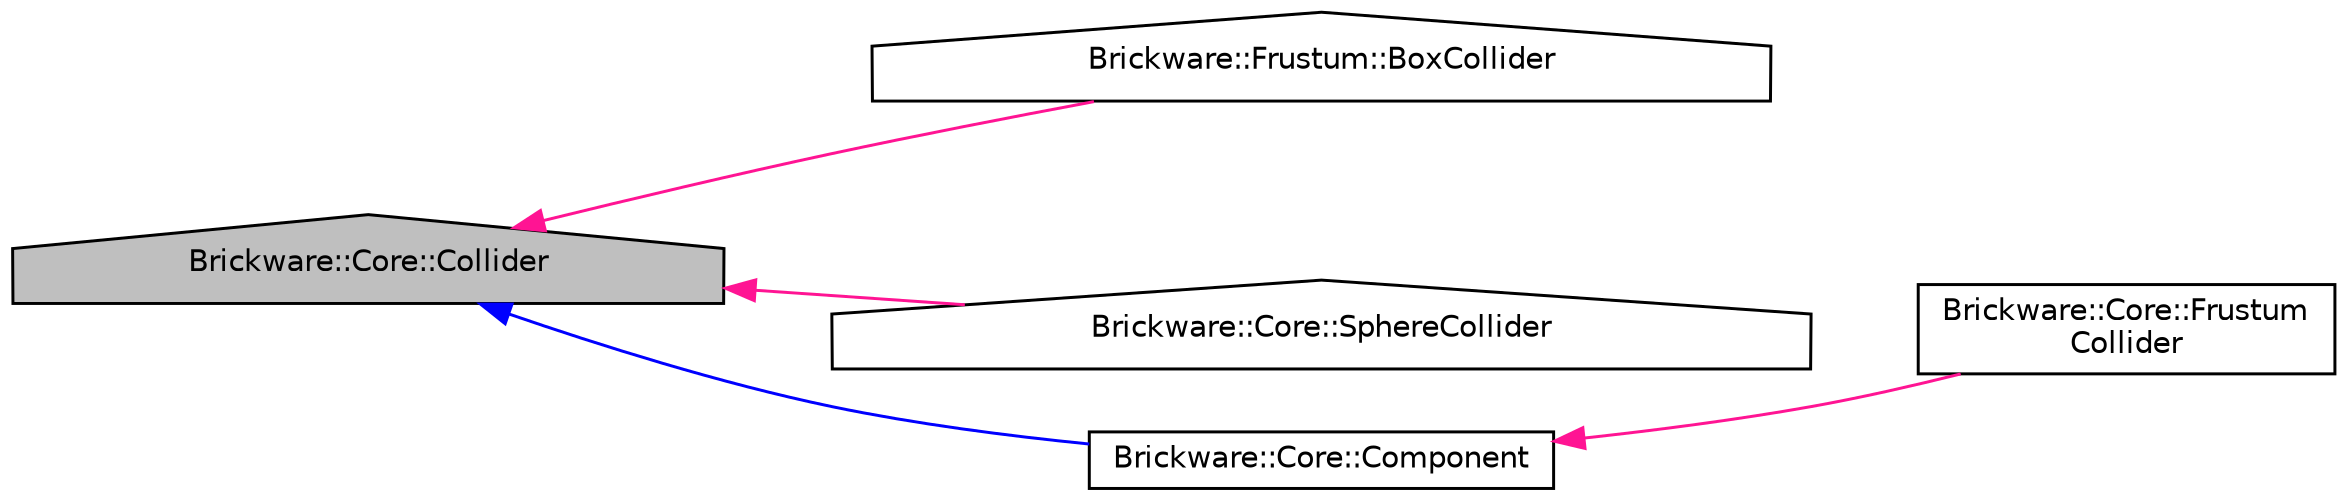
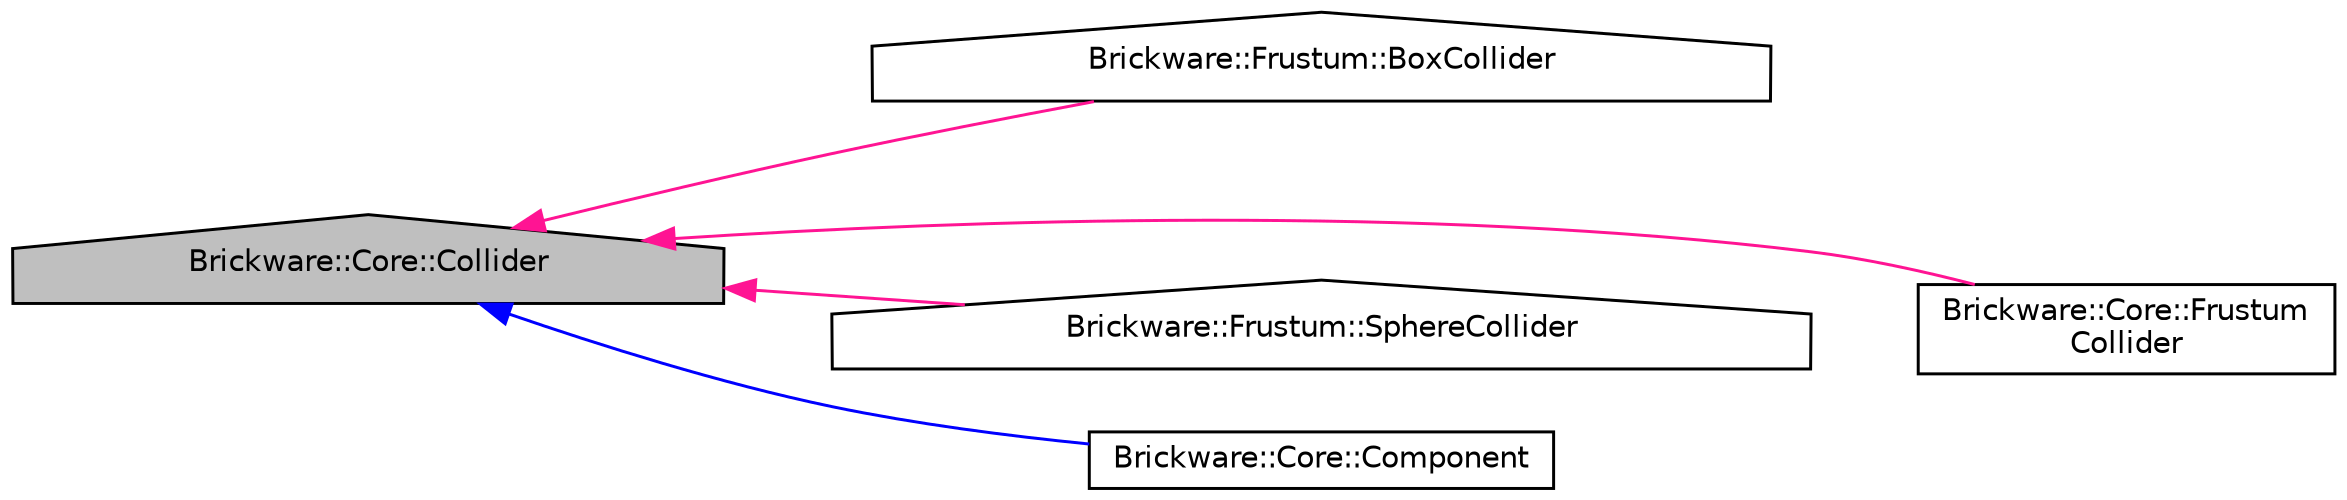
(1321, 329) -> (1321, 329)
(1774, 413) -> (1327, 221)
